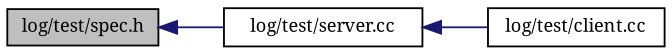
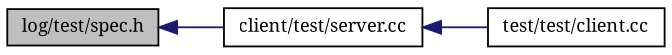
(323, 27) -> (323, 27)
(576, 27) -> (576, 27)
